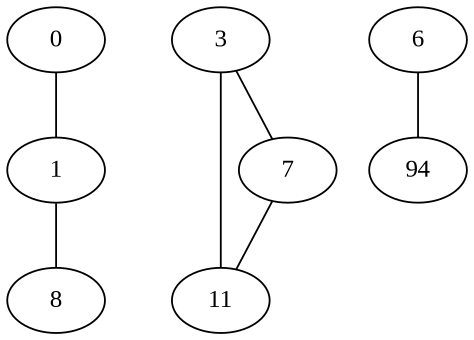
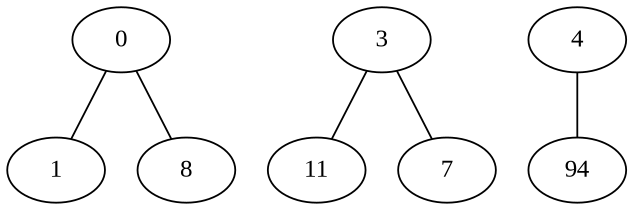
(418, 40) -> (577, 40)
(56, 235) -> (154, 105)
(254, 235) -> none
